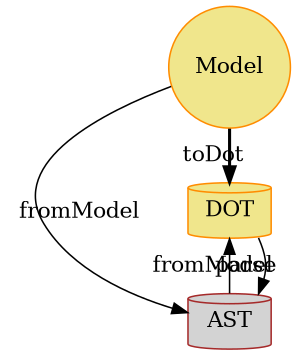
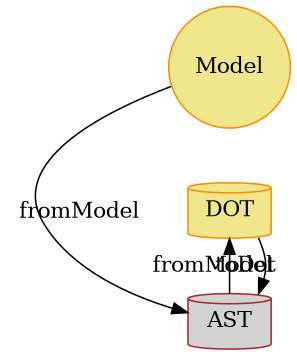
(230, 148) -> none
(246, 266) -> (246, 266)
